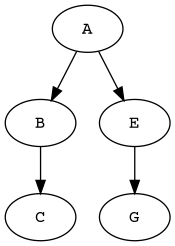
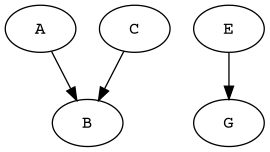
(108, 70) -> none
(41, 164) -> (114, 70)
